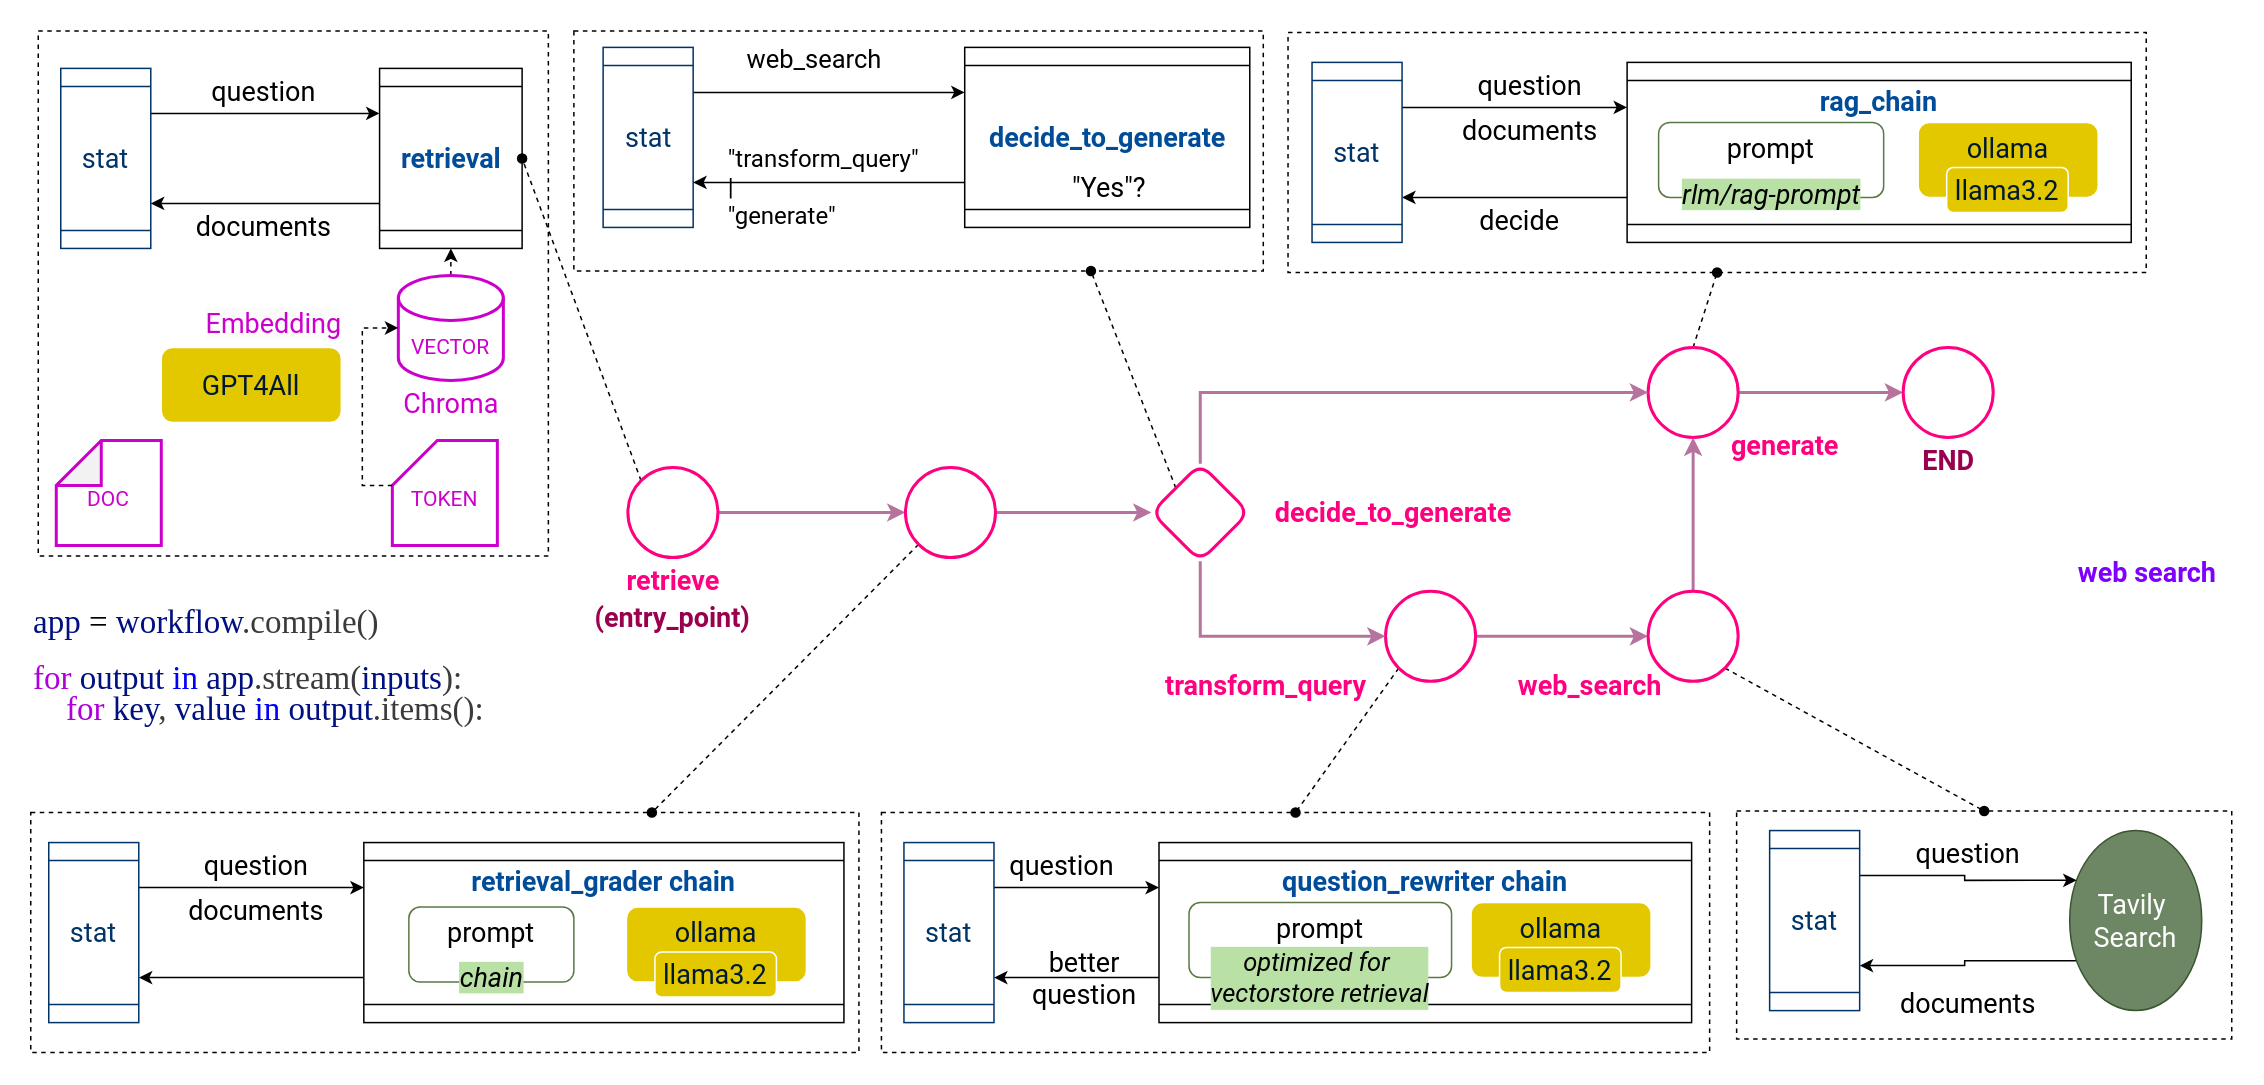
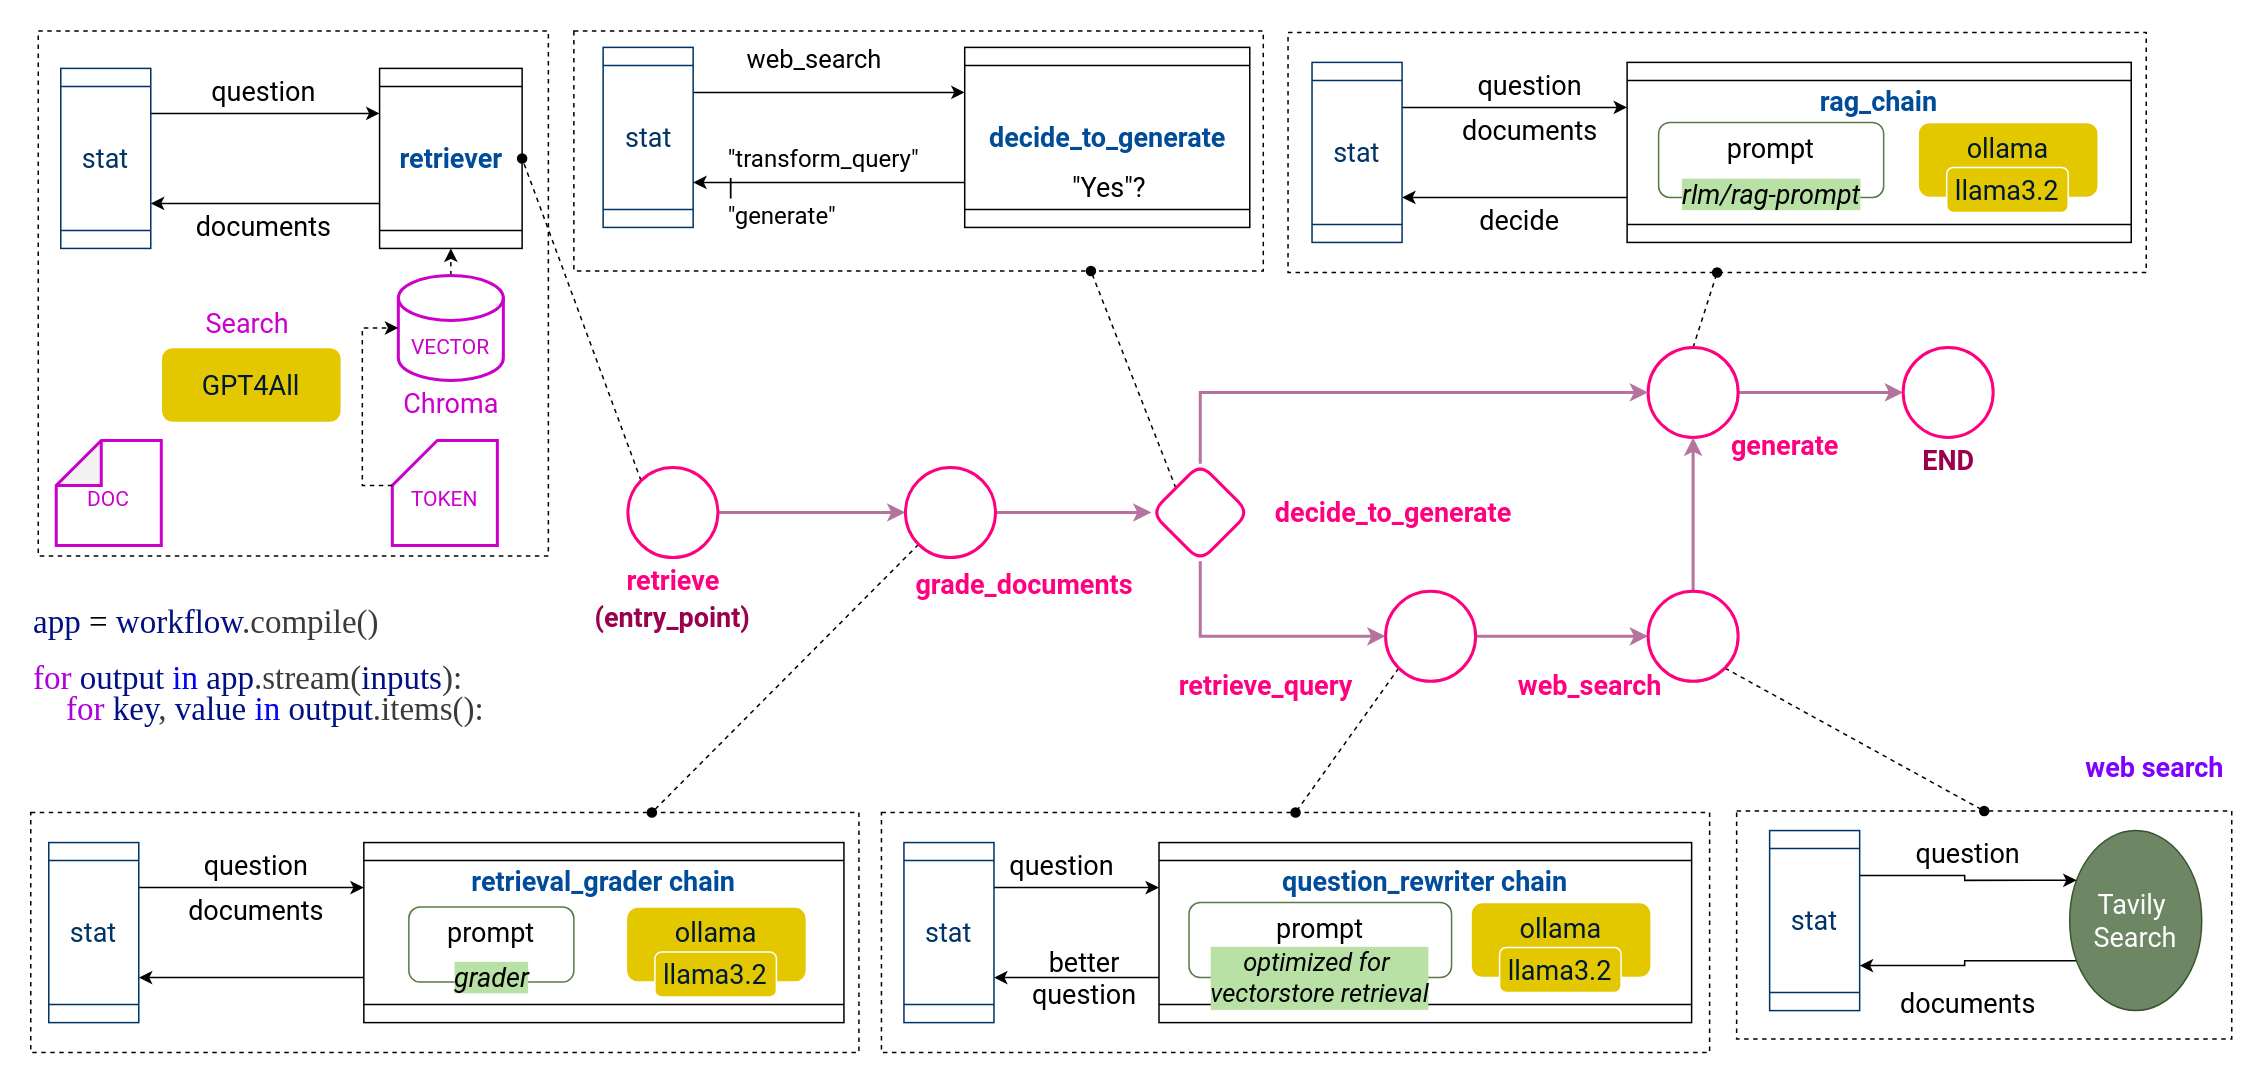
(452, 158) -> (452, 158)
(249, 319) -> (236, 319)
(2135, 572) -> (2143, 767)
none -> (1024, 584)
(1266, 685) -> (1266, 685)
(492, 977) -> (492, 977)
